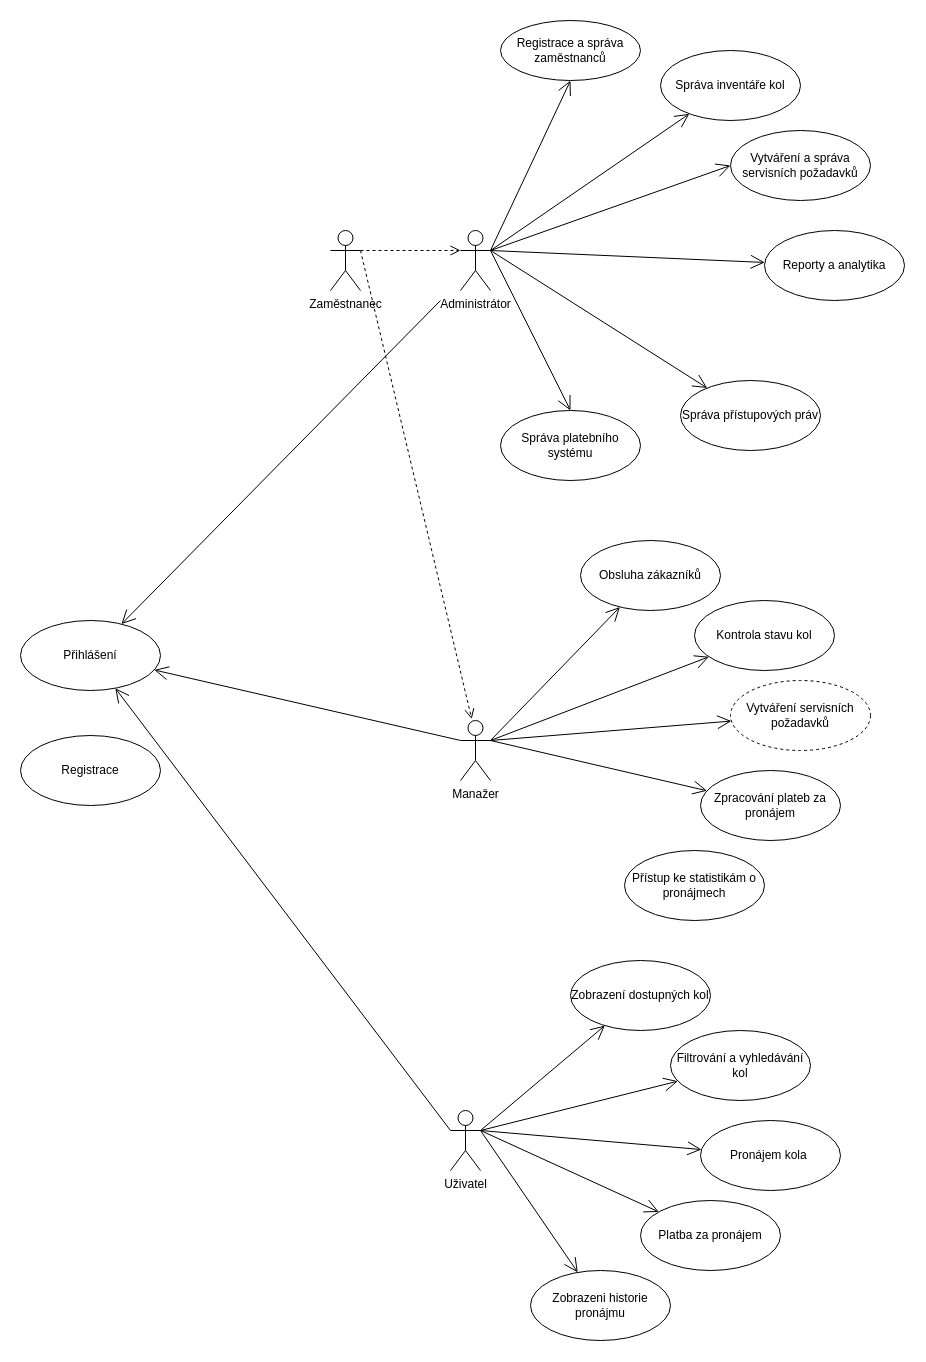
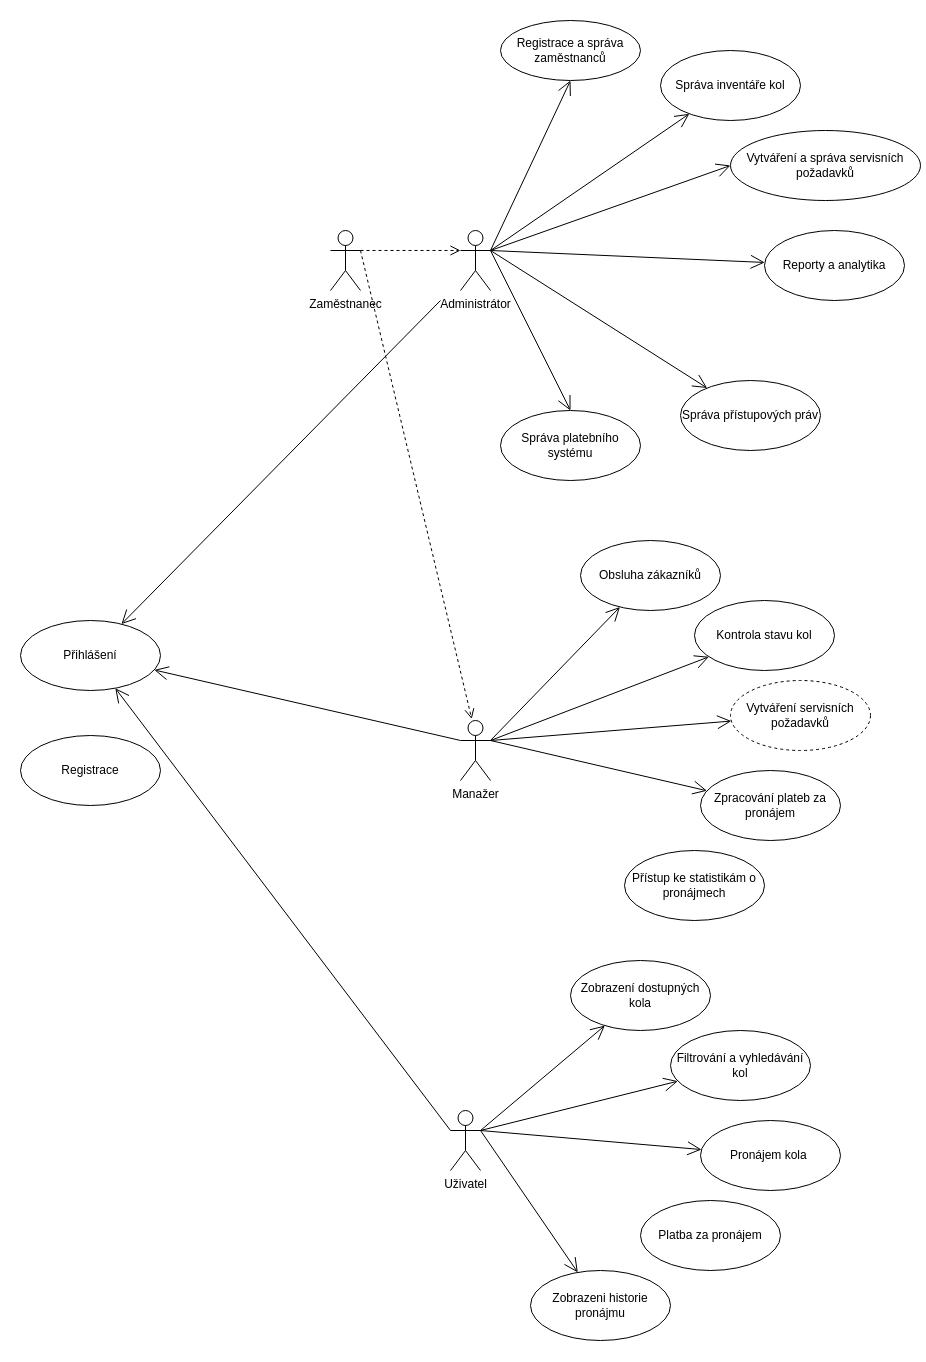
(801, 166) -> (826, 166)
(641, 996) -> (641, 996)
(570, 1171) -> none
